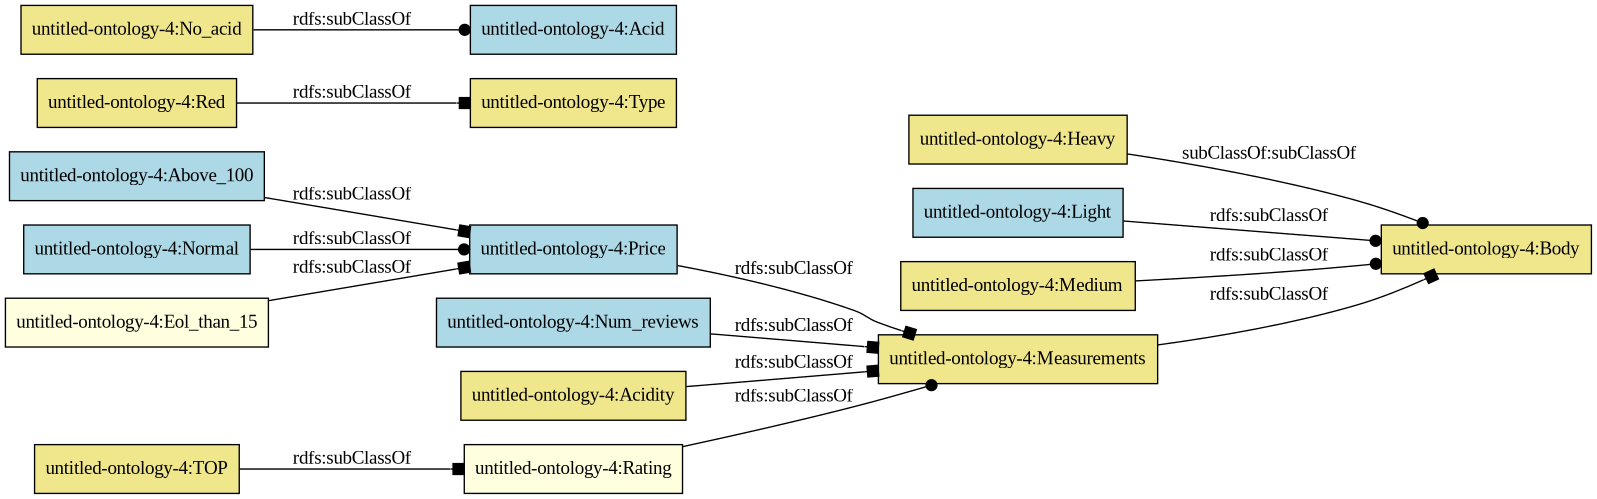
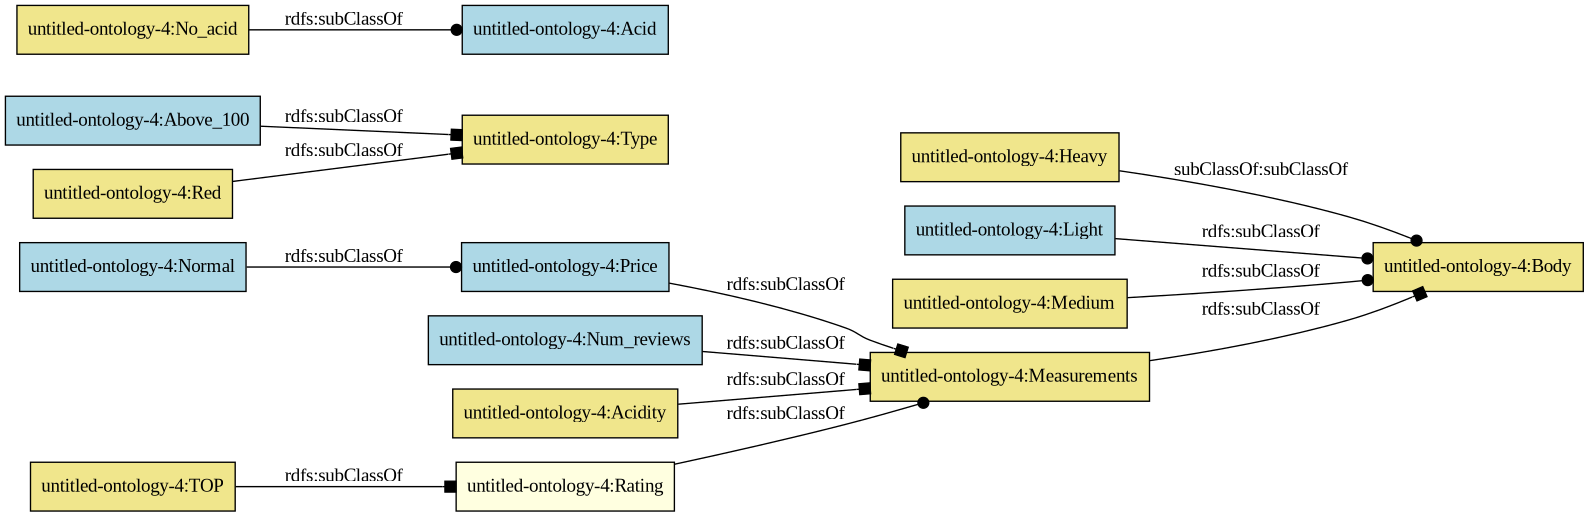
(361, 214) -> (355, 130)
(137, 323) -> none
